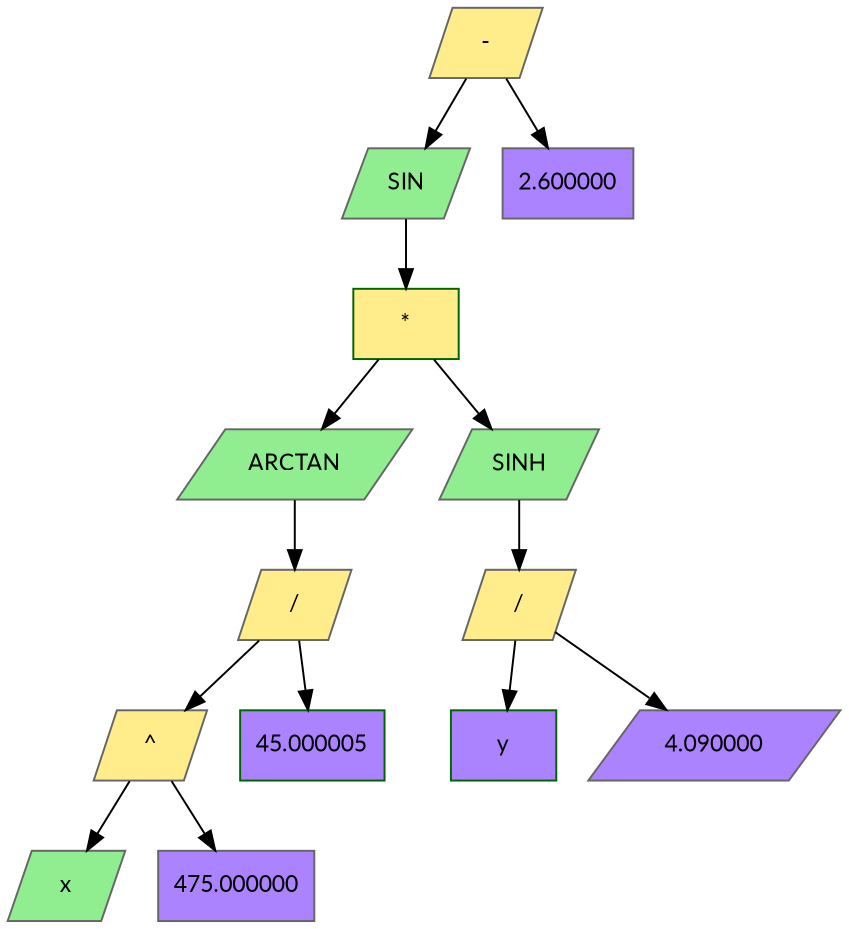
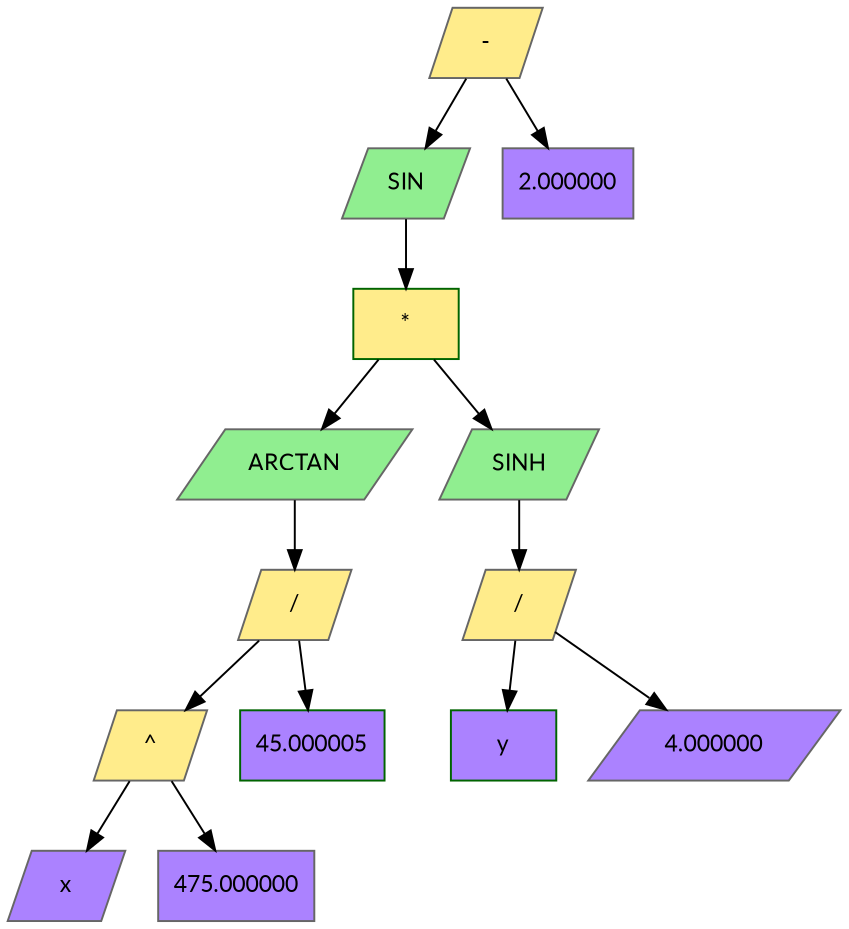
(568, 183) -> (568, 183)
(714, 745) -> (714, 745)
(66, 886) -> (66, 886)
